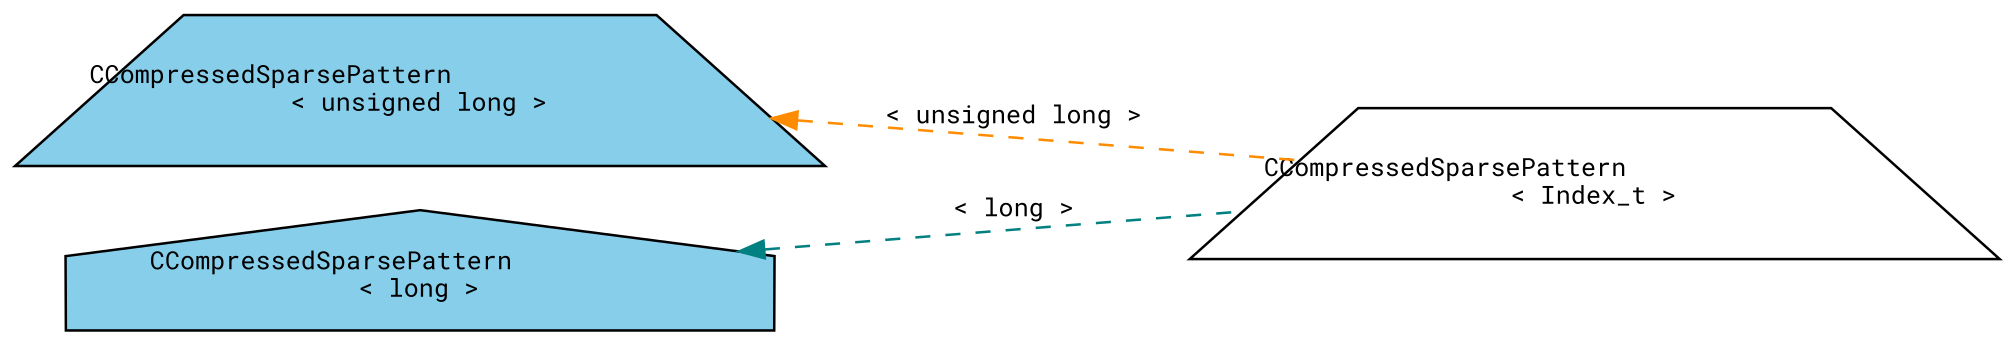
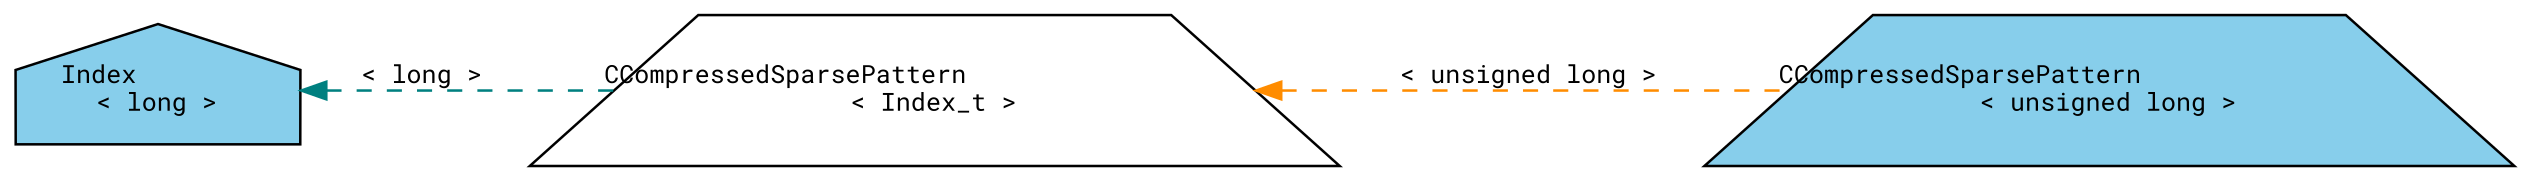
(1049, 140) -> (1535, 91)
(420, 277) -> (158, 91)
